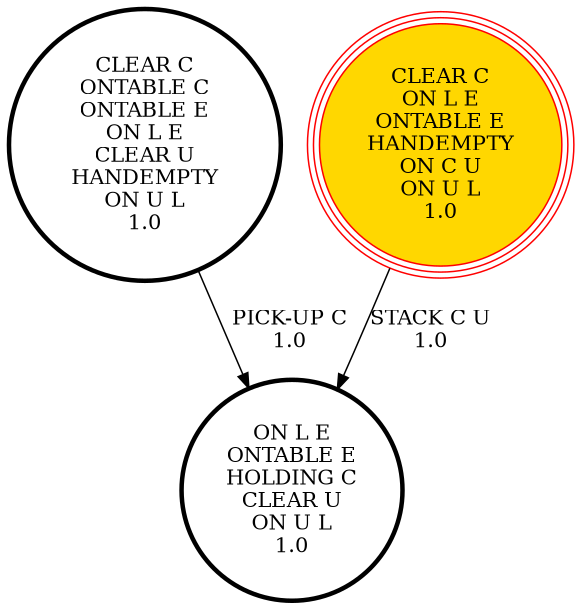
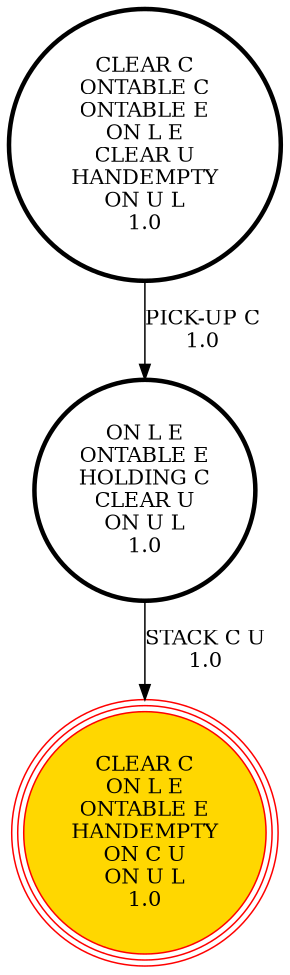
(367, 322) -> (145, 643)
